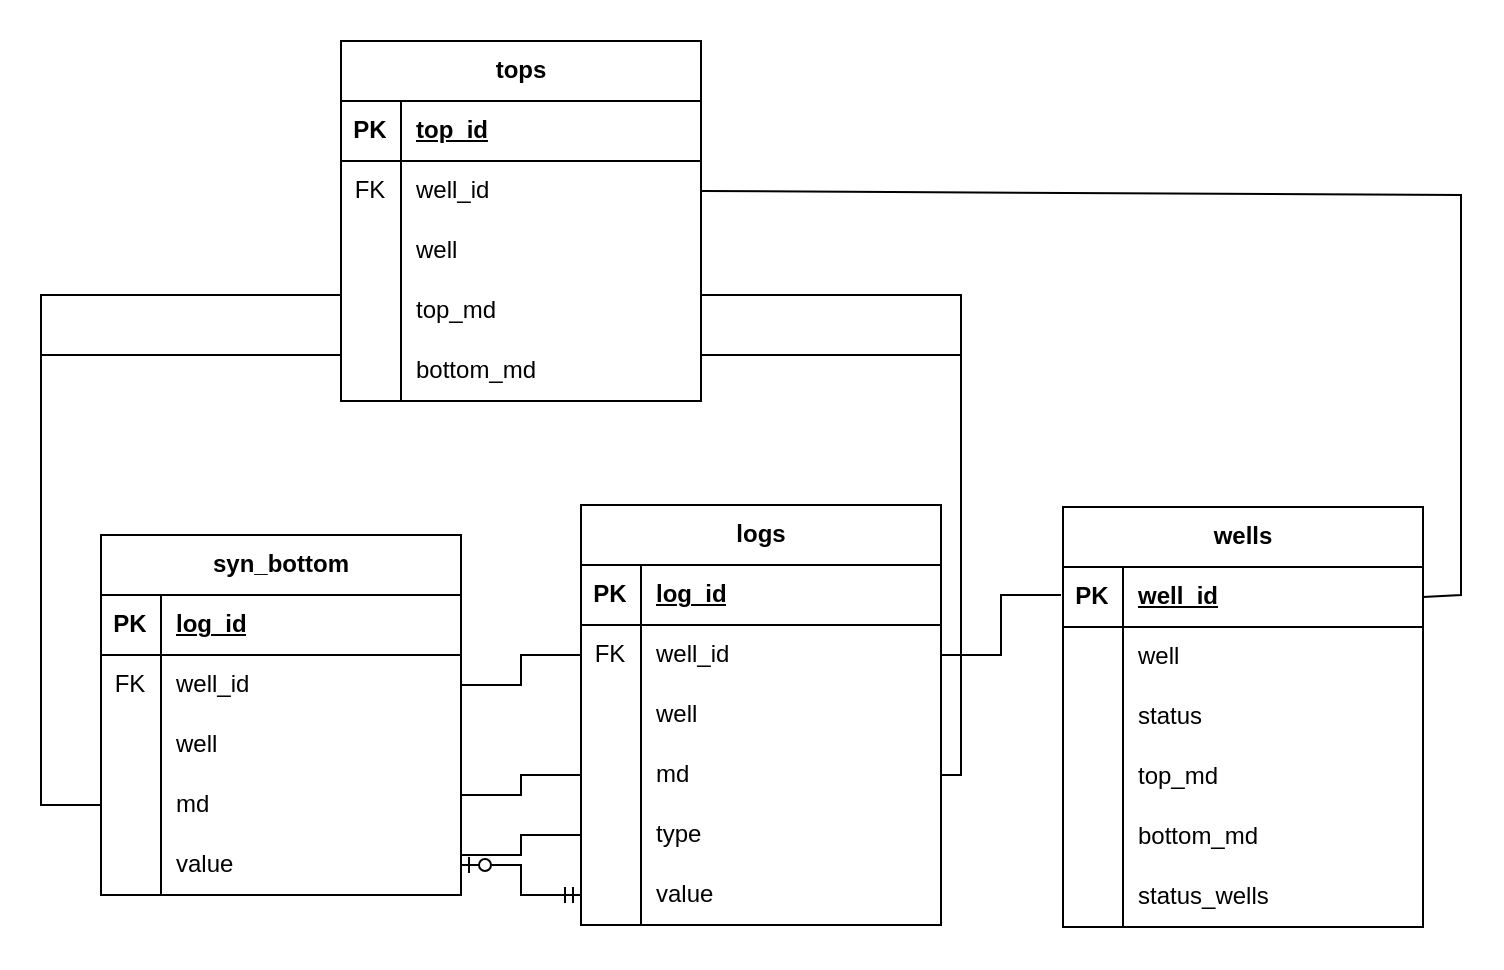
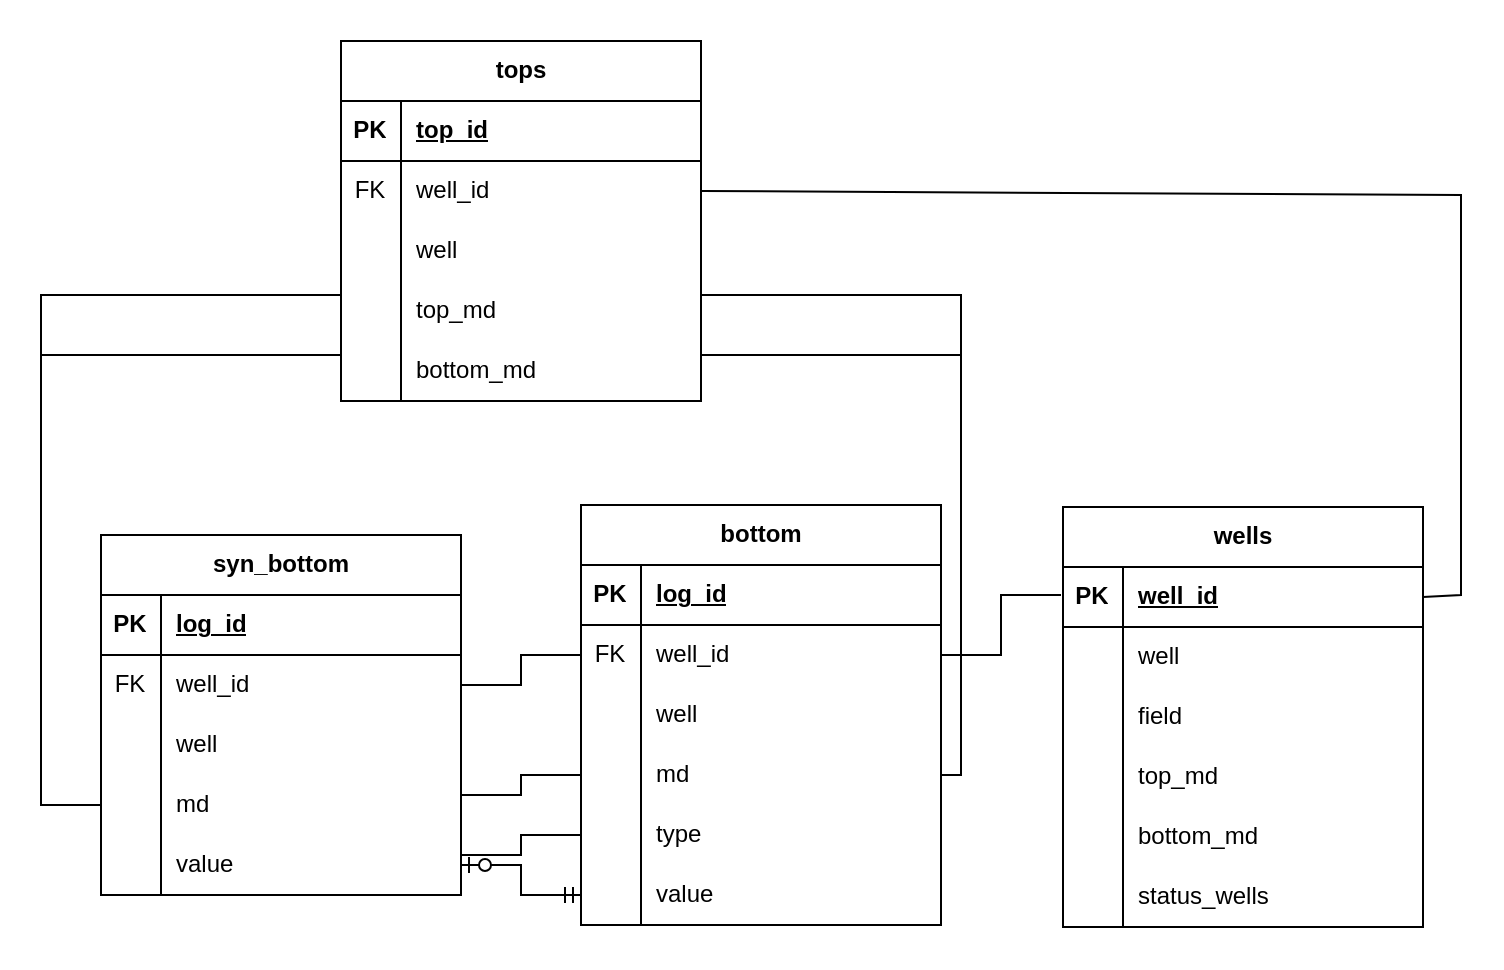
(762, 535) -> (762, 535)
(1179, 717) -> (1166, 717)
